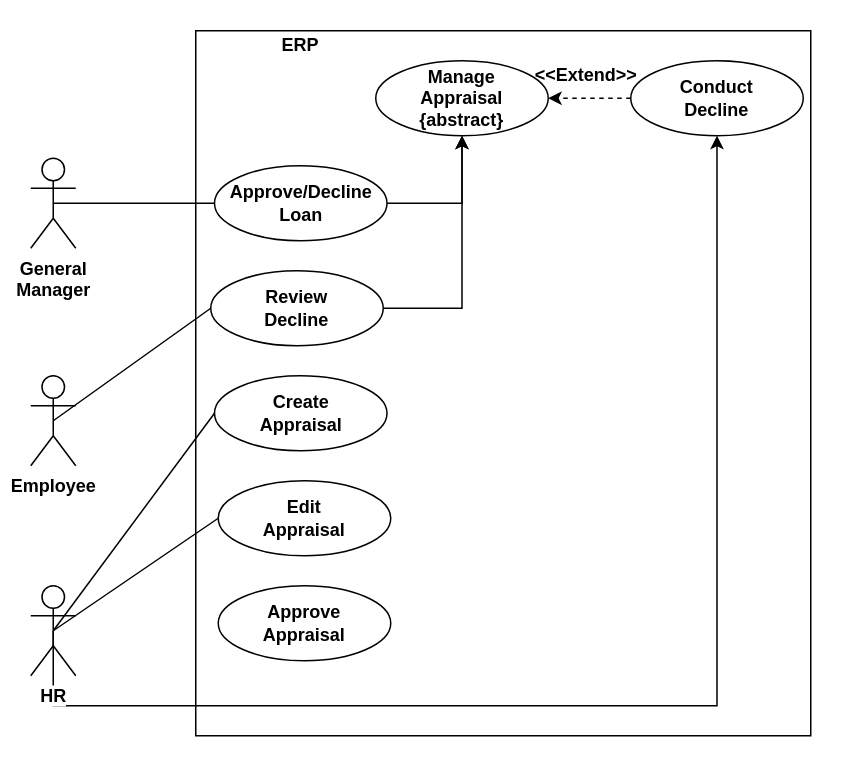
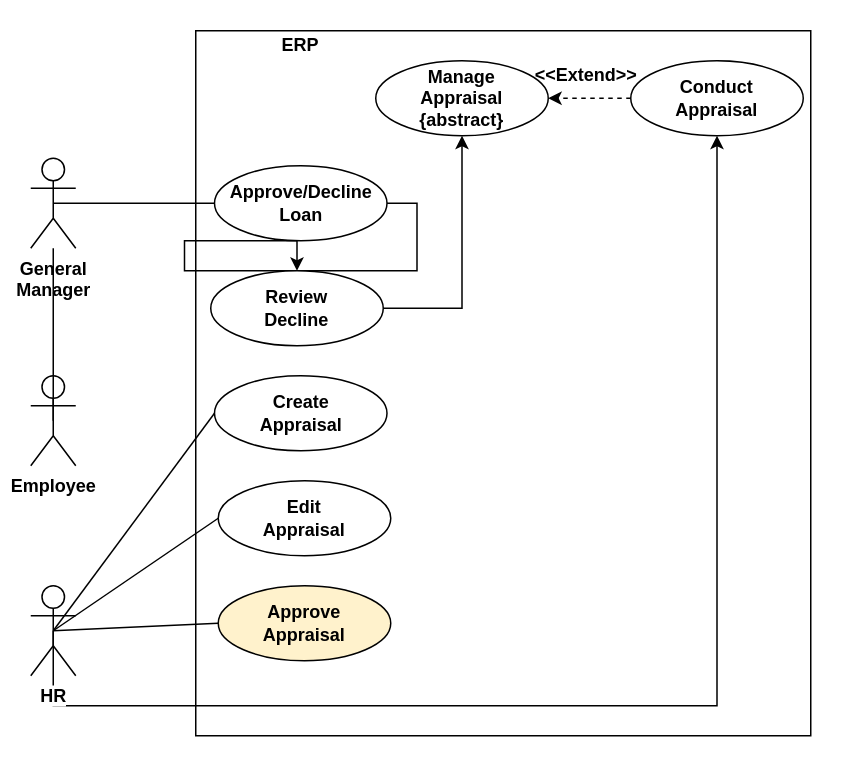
(717, 98) -> (717, 98)
(436, 203) -> (186, 241)
(143, 357) -> (53, 322)
(305, 623) -> (305, 623)
none -> (137, 627)
